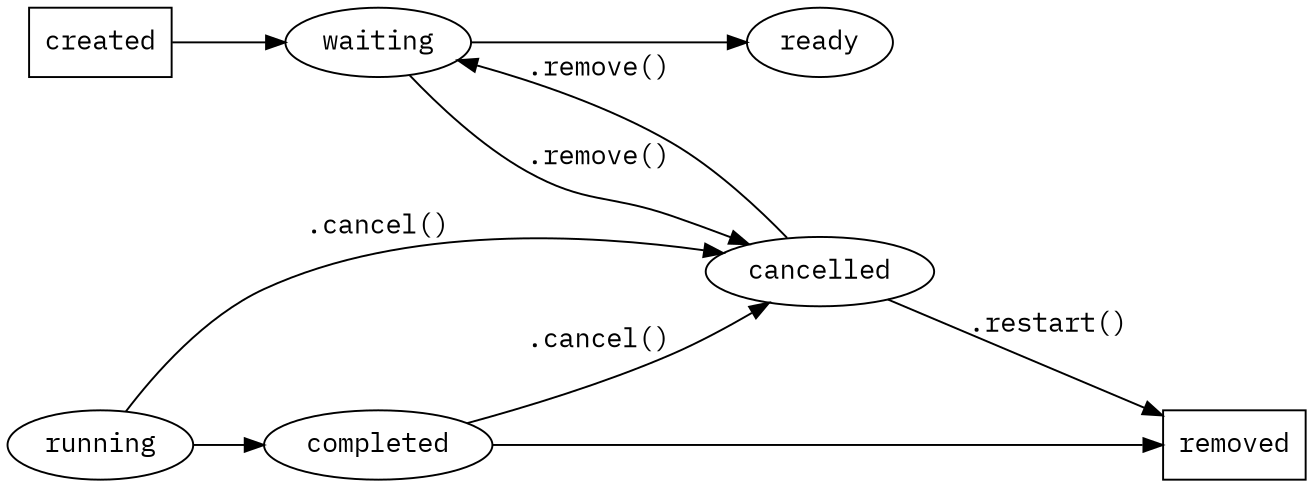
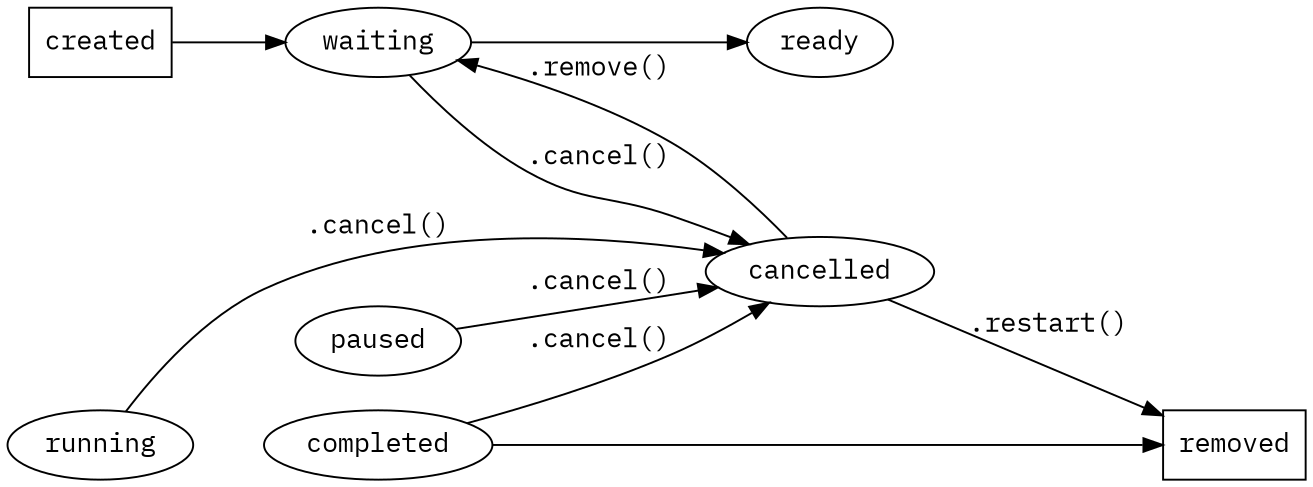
(599, 157) -> (599, 157)
none -> (378, 341)
(219, 445) -> none
